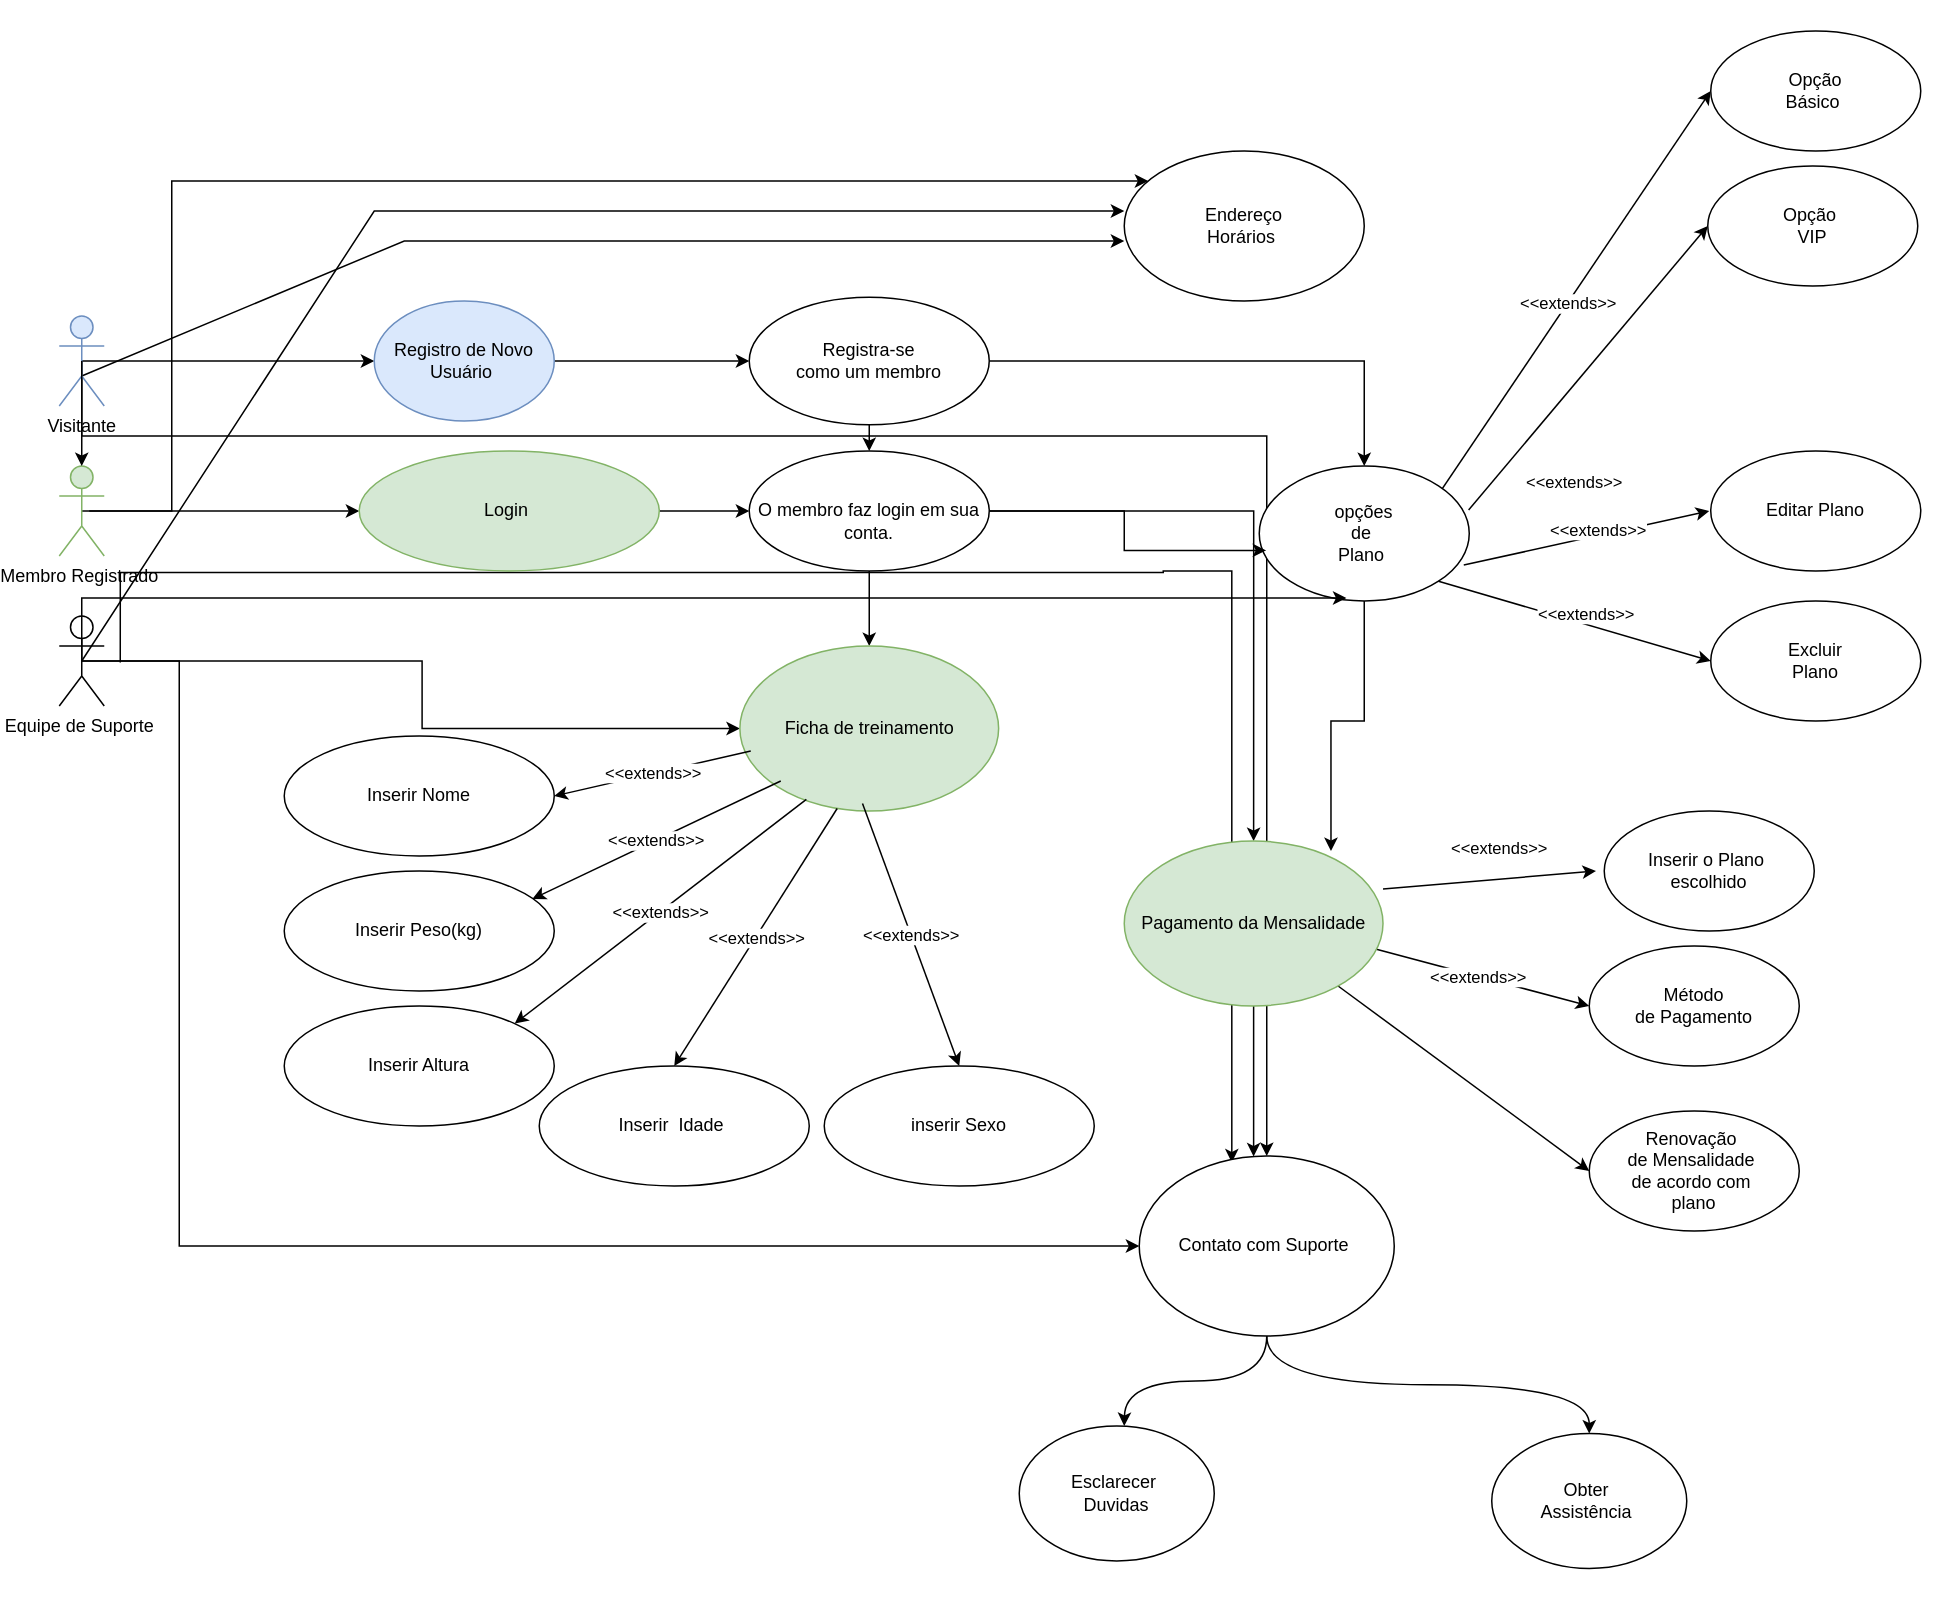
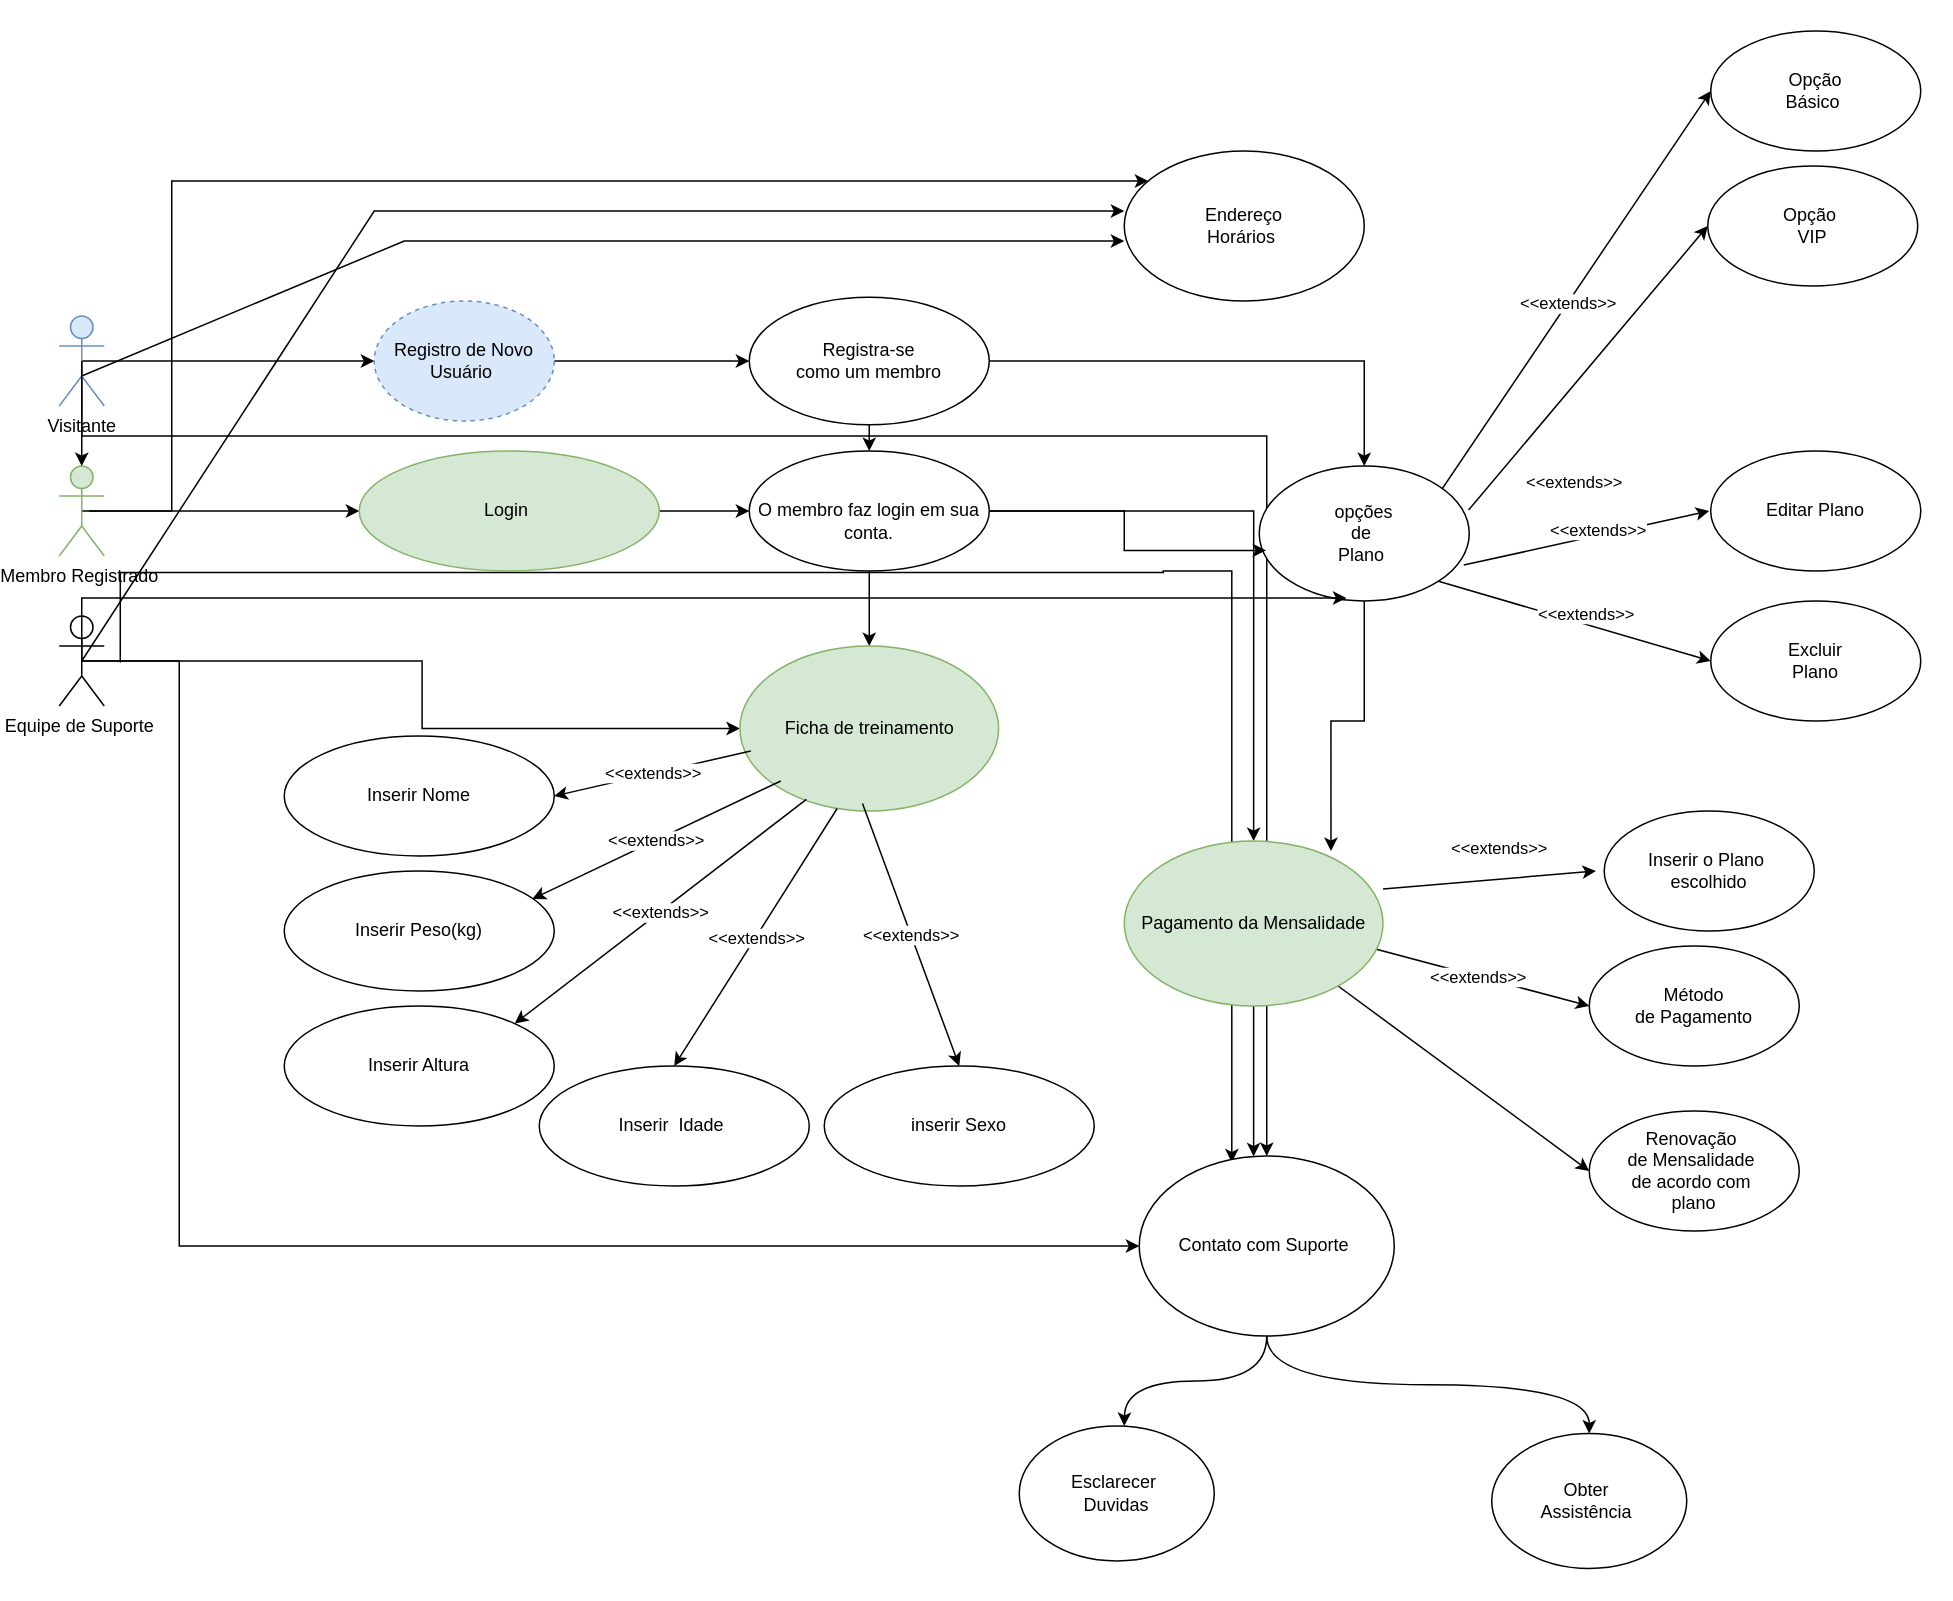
(464, 361) -> (464, 361)
